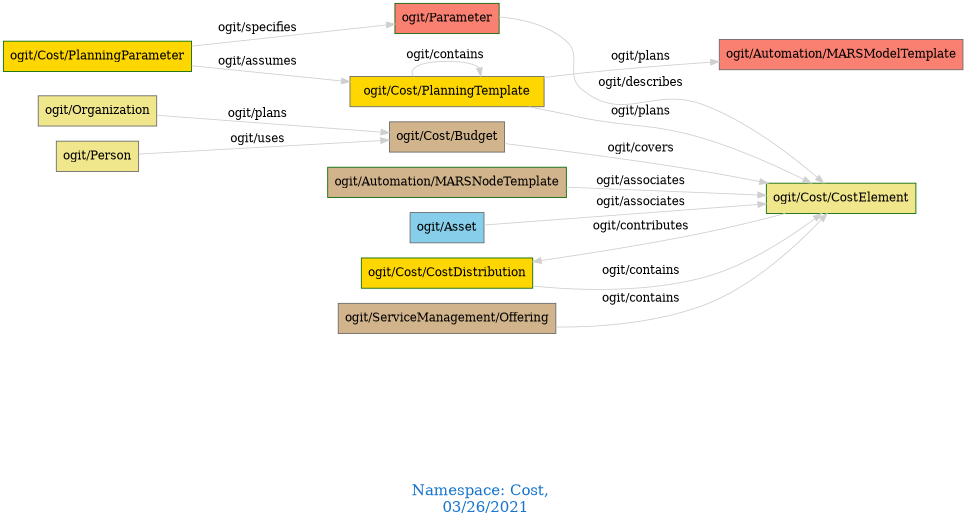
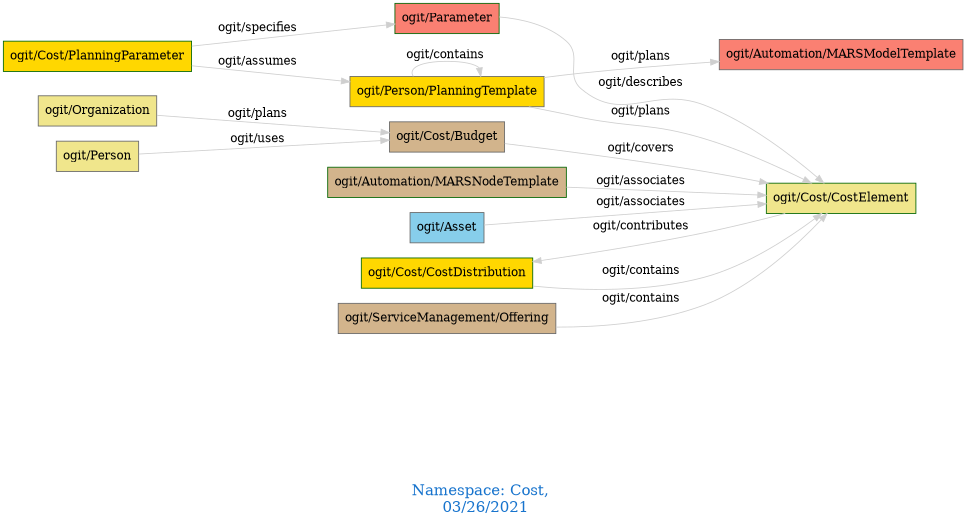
(447, 92) -> (447, 92)
